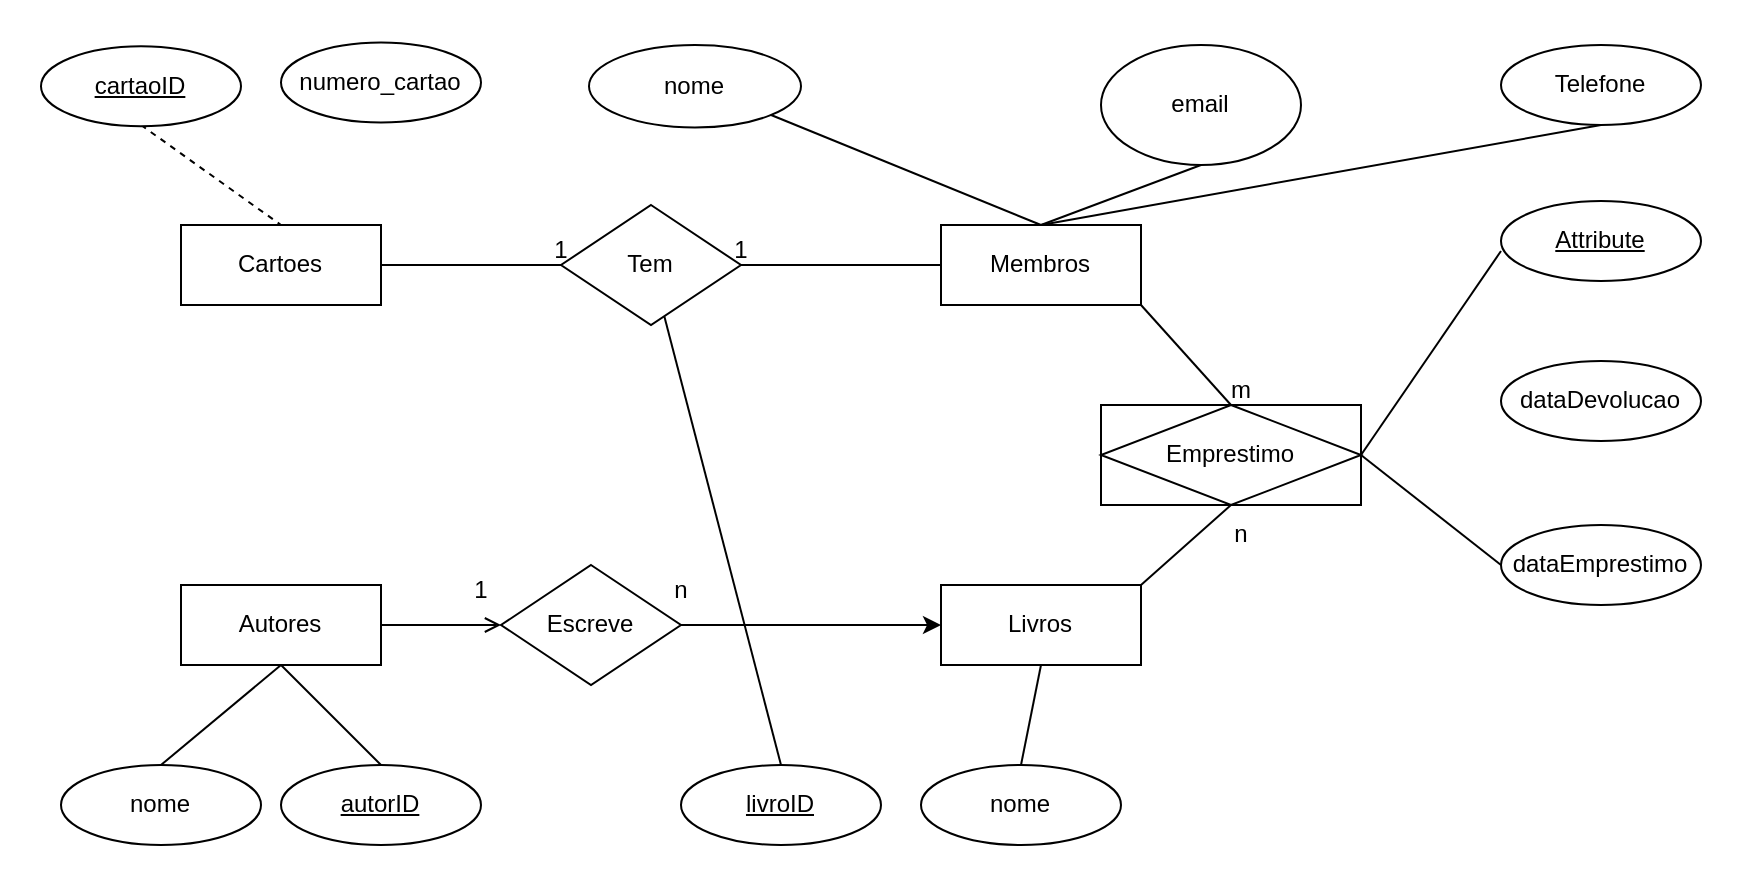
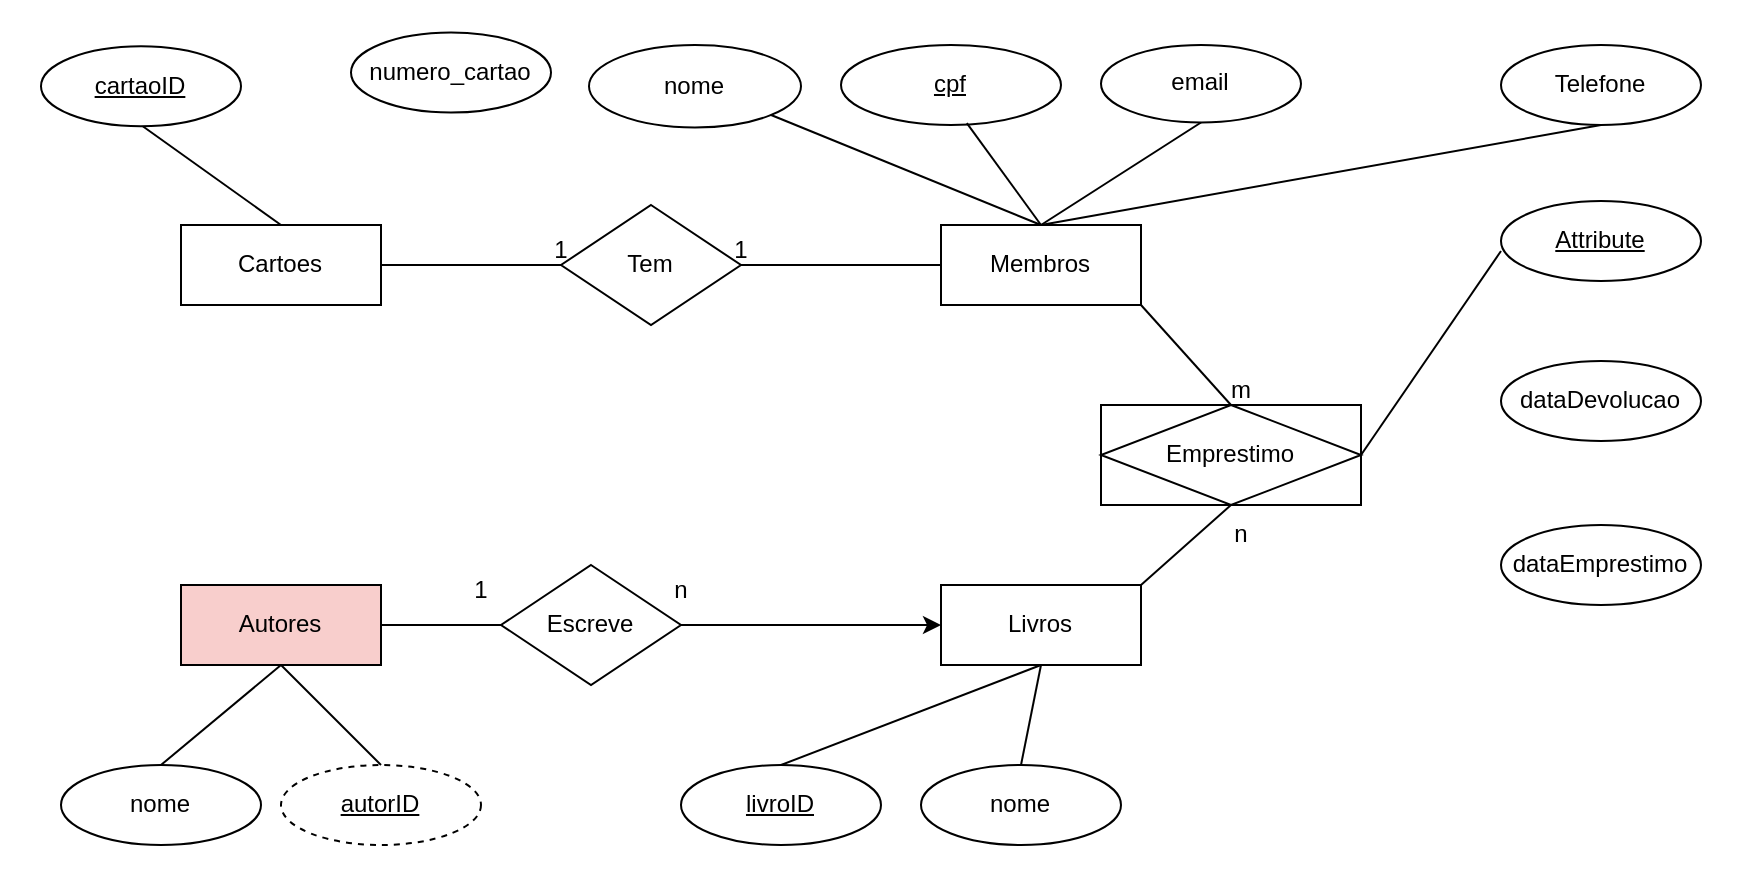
(381, 83) -> (451, 73)
none -> (951, 85)
(1201, 105) -> (1201, 84)
none -> (1002, 172)
(212, 176) -> (212, 176)
(1433, 511) -> none
(723, 541) -> (910, 715)
(281, 625) -> (281, 625)
(493, 625) -> (494, 625)
(381, 805) -> (381, 805)
